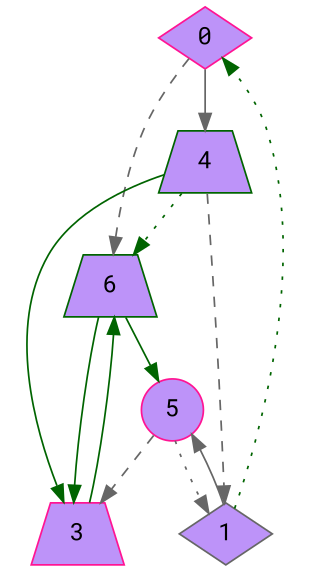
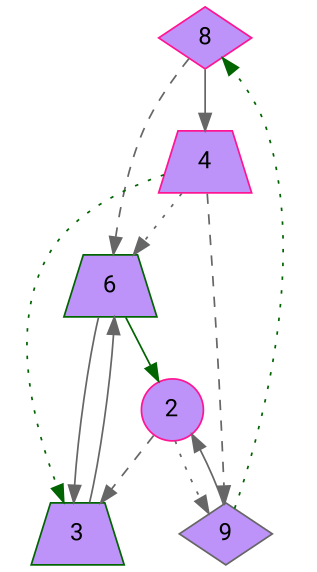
(205, 38) -> (205, 38)
(205, 162) -> (205, 162)
(163, 217) -> (163, 217)
(32, 299) -> (32, 299)
(84, 401) -> (84, 401)
(172, 410) -> (172, 410)
(104, 419) -> (104, 419)
(78, 534) -> (78, 534)
(226, 534) -> (226, 534)
